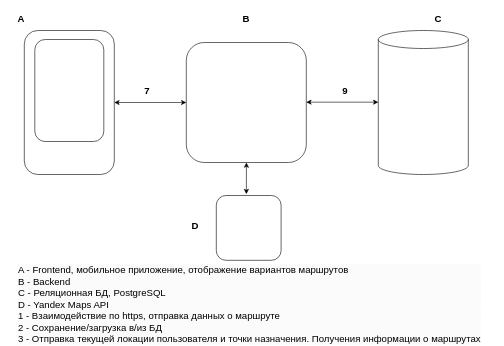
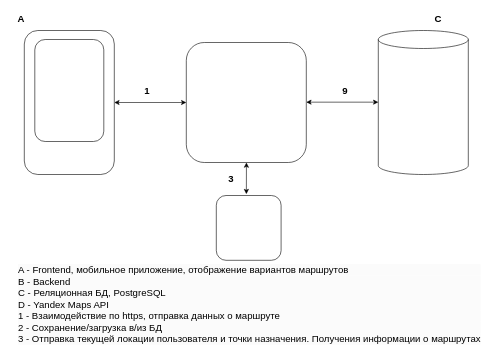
(246, 18) -> none
(147, 90) -> (147, 90)
none -> (231, 178)
(195, 225) -> none
